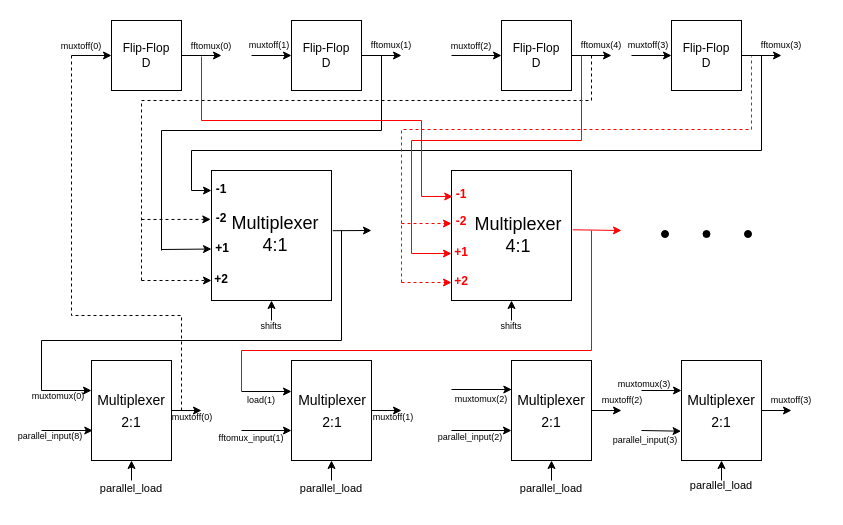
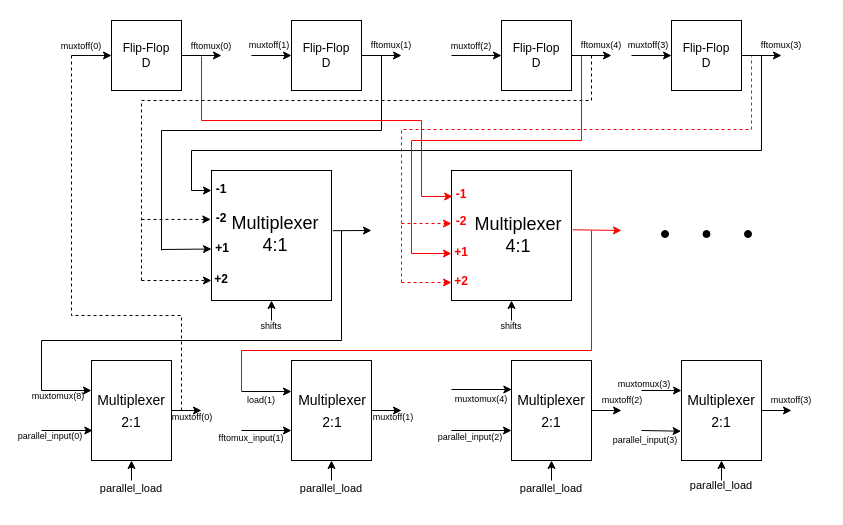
(59, 396) -> (59, 396)
(482, 399) -> (482, 399)
(51, 437) -> (51, 437)
